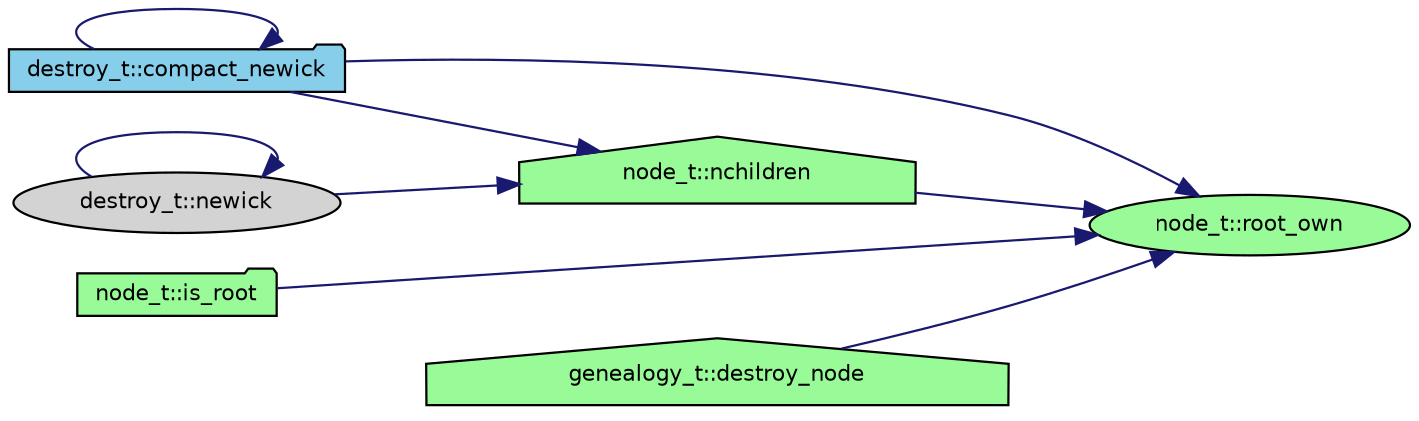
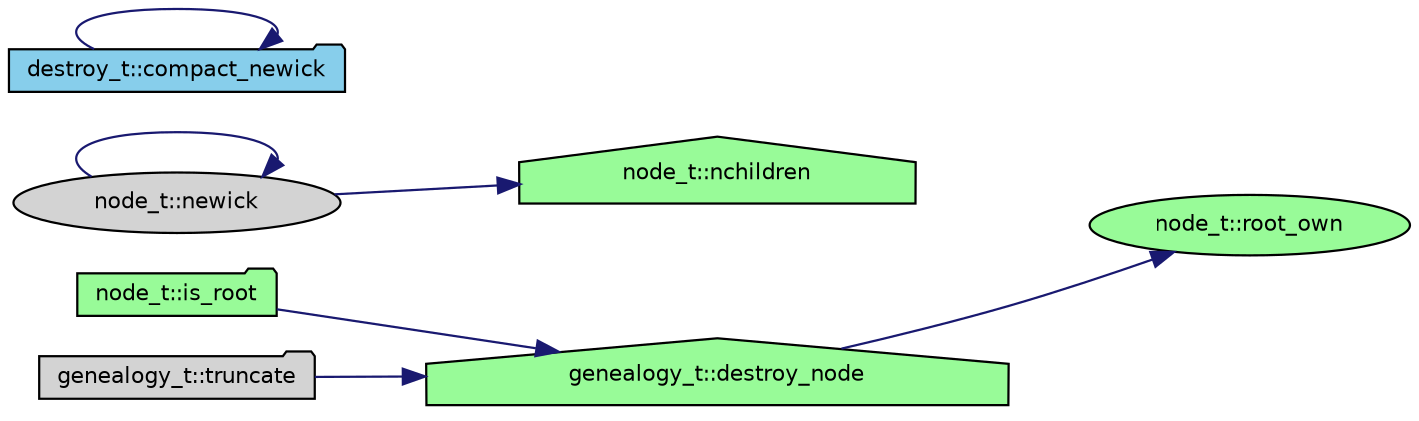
(771, 75) -> none
(434, 120) -> none
(999, 201) -> none
(177, 203) -> (177, 203)
(676, 262) -> (406, 329)
none -> (177, 377)
